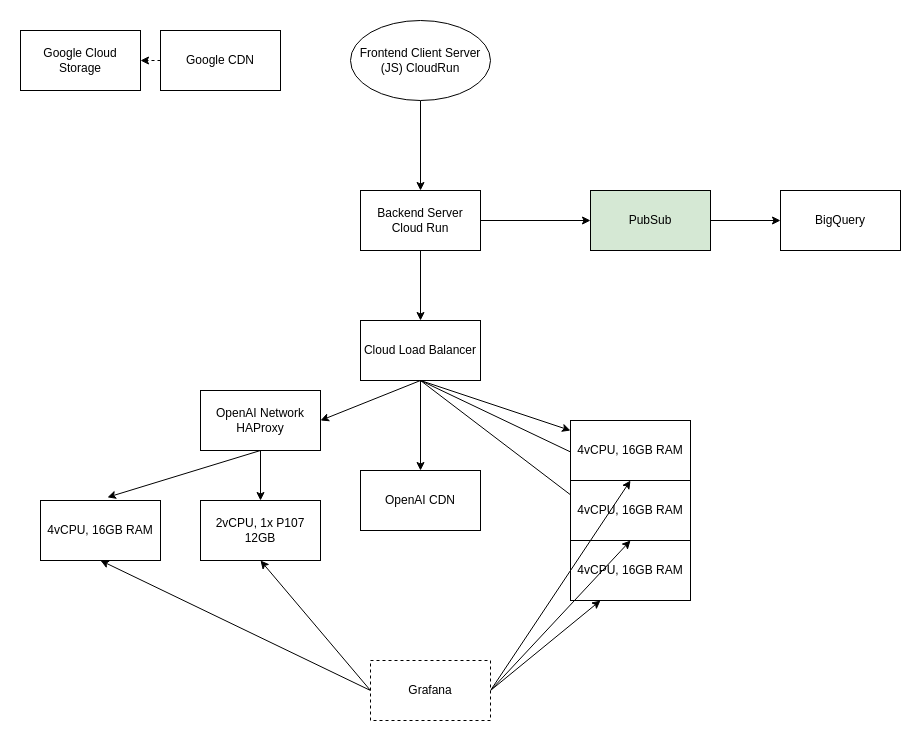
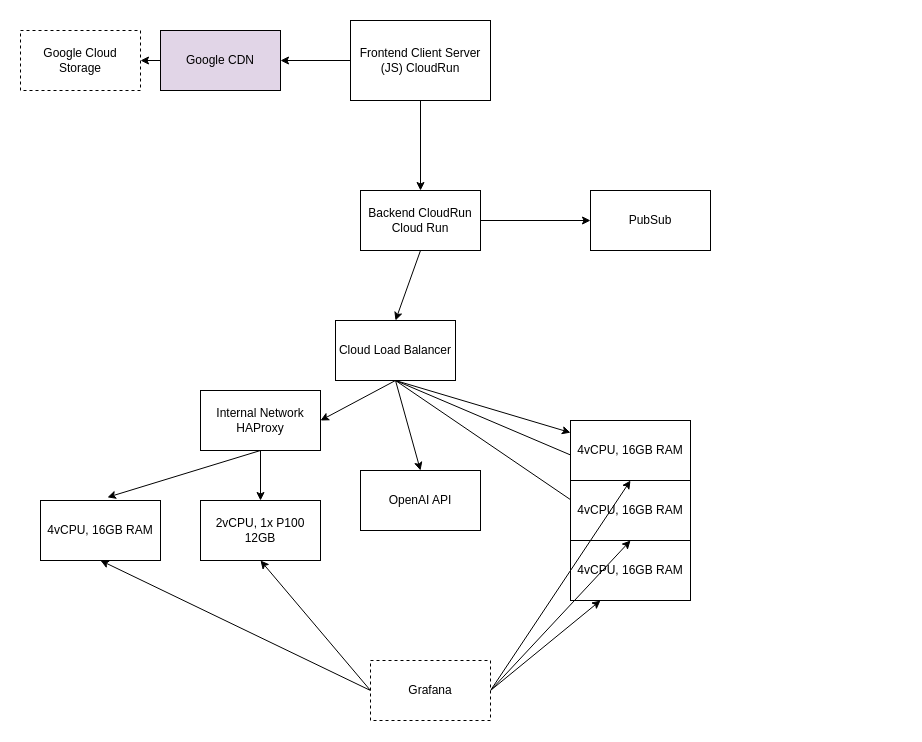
(81, 61) -> (81, 61)
(153, 61) -> (153, 61)
(221, 61) -> (221, 61)
none -> (319, 61)
(421, 61) -> (421, 61)
(421, 221) -> (421, 221)
(651, 221) -> (651, 221)
(742, 221) -> none
(841, 221) -> none
(421, 351) -> (396, 351)
(261, 421) -> (261, 421)
(421, 501) -> (421, 501)
(261, 531) -> (261, 531)
